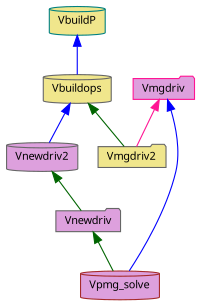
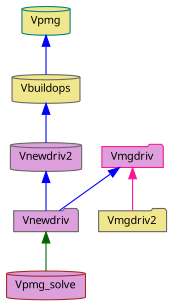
(77, 21) -> (46, 21)
(110, 129) -> none
(169, 194) -> (85, 192)
(70, 196) -> (46, 197)
